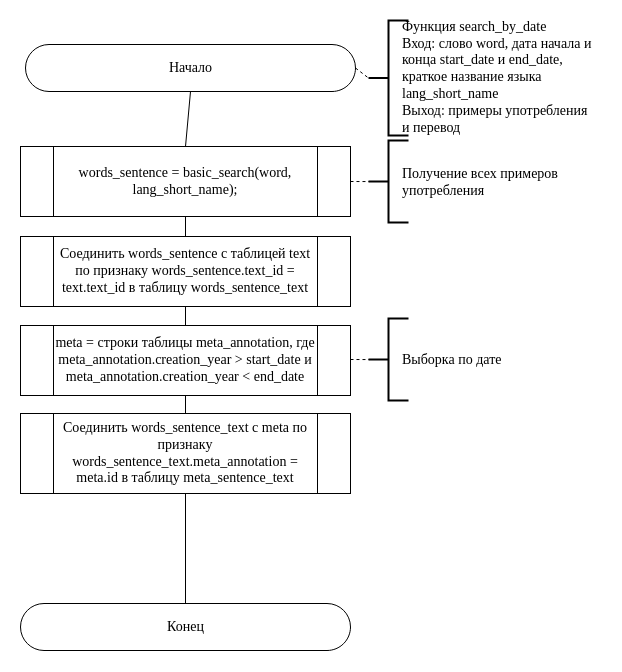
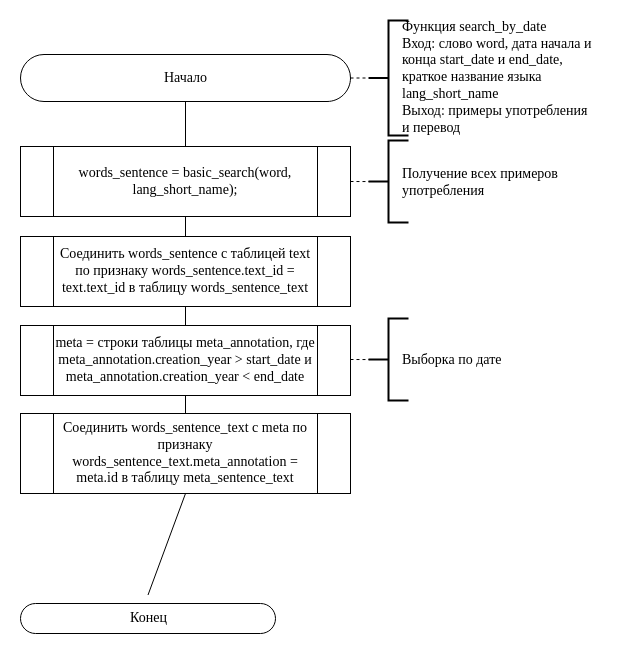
(191, 68) -> (186, 78)
(186, 627) -> (148, 619)
